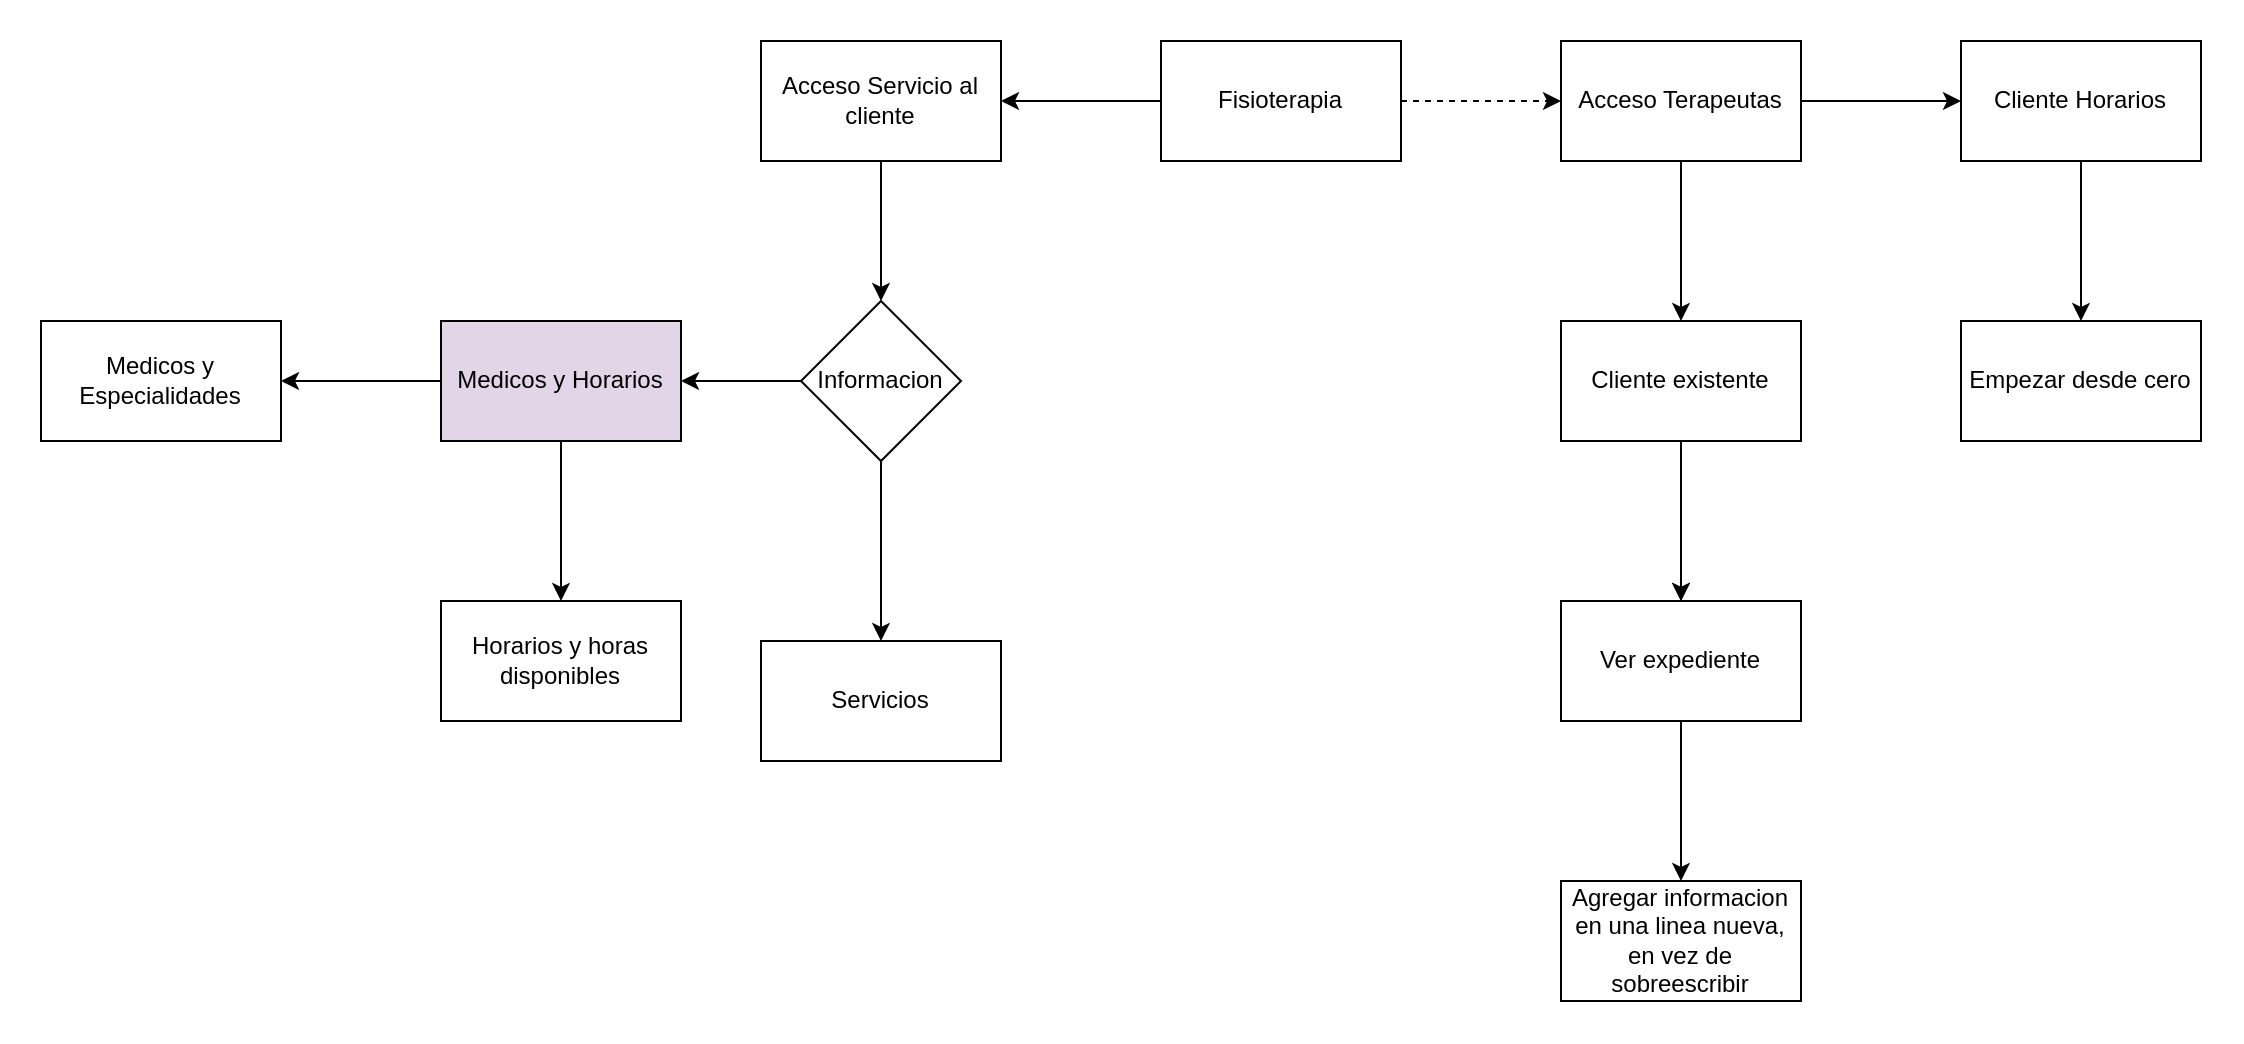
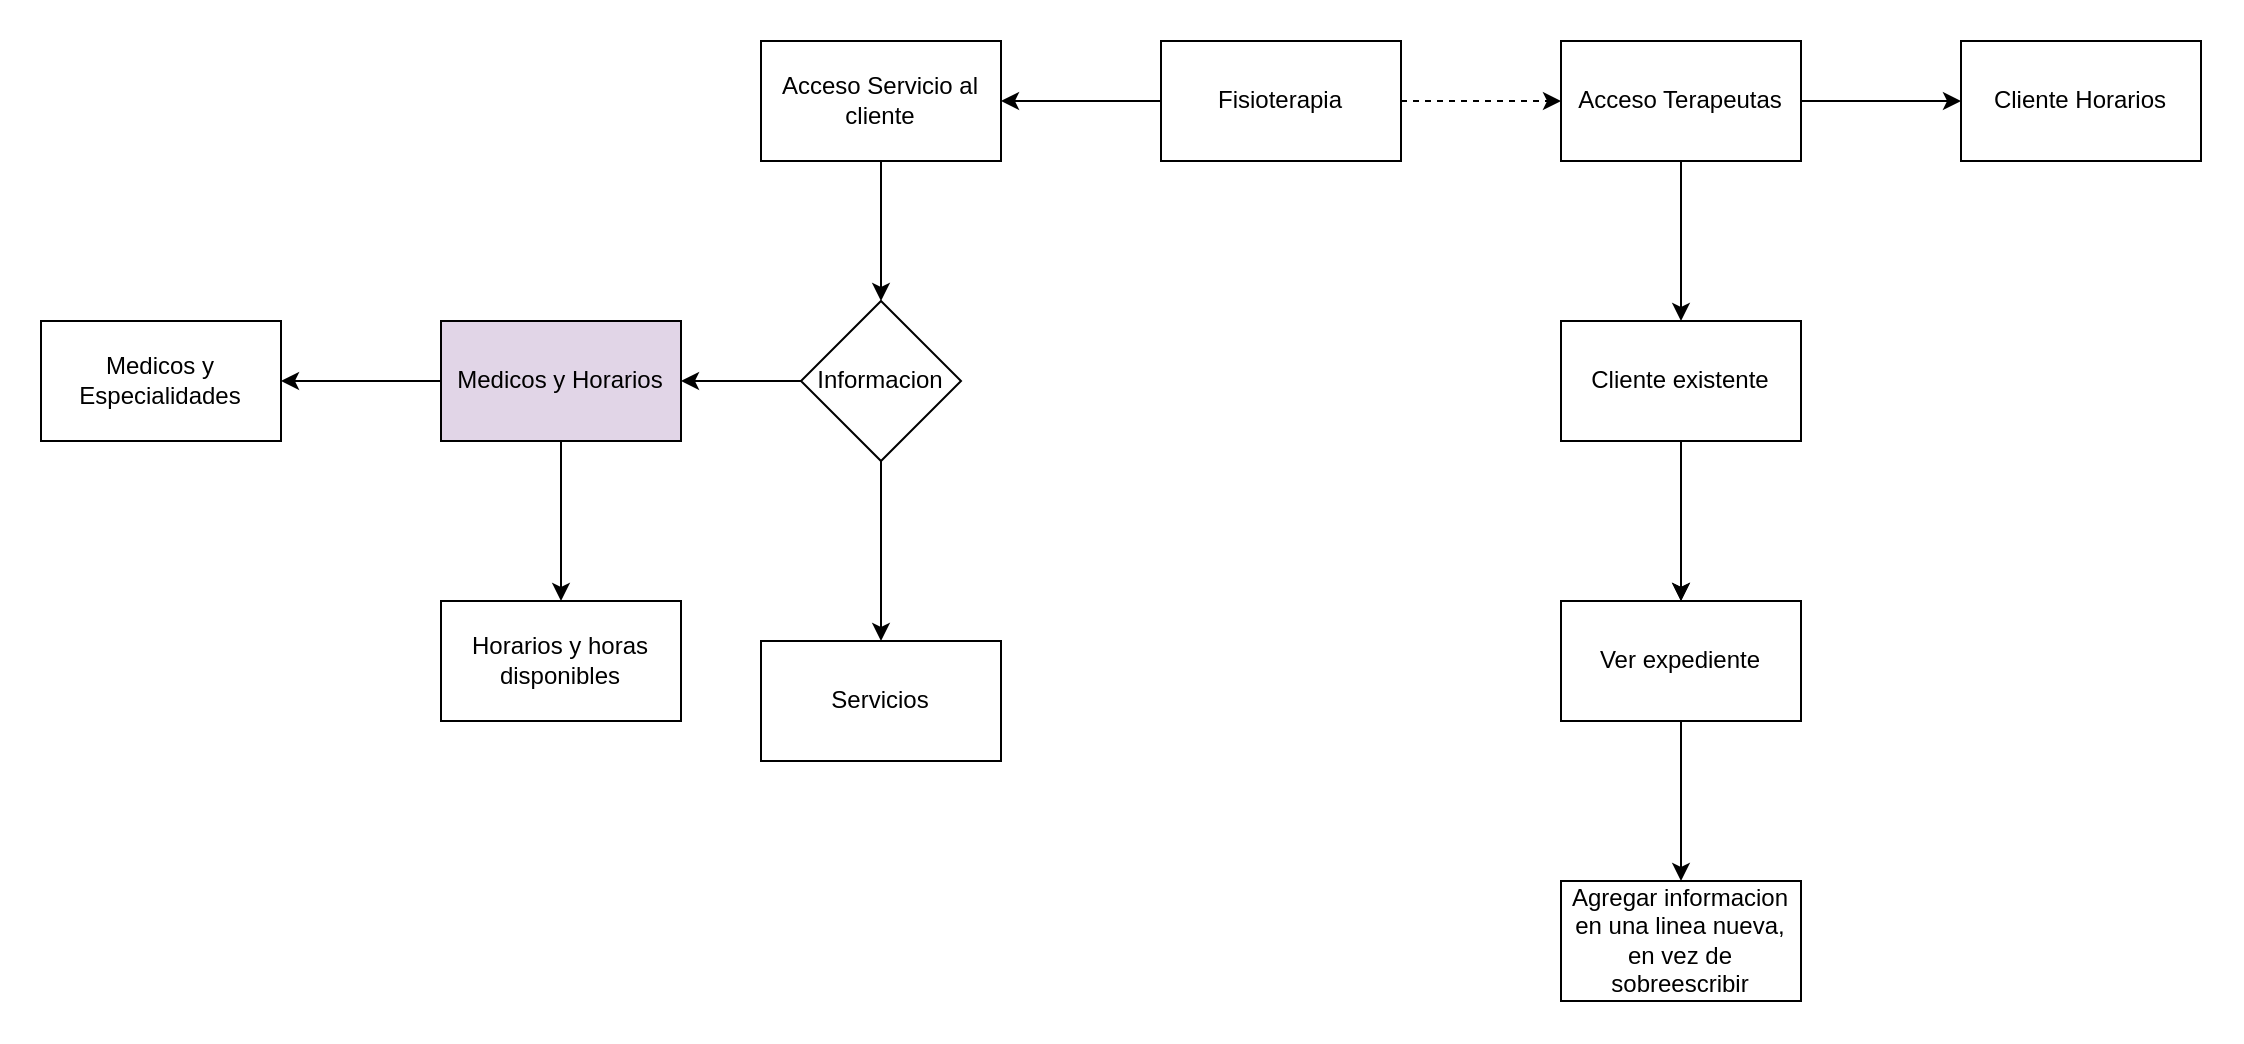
(2081, 234) -> none
(2081, 381) -> none
